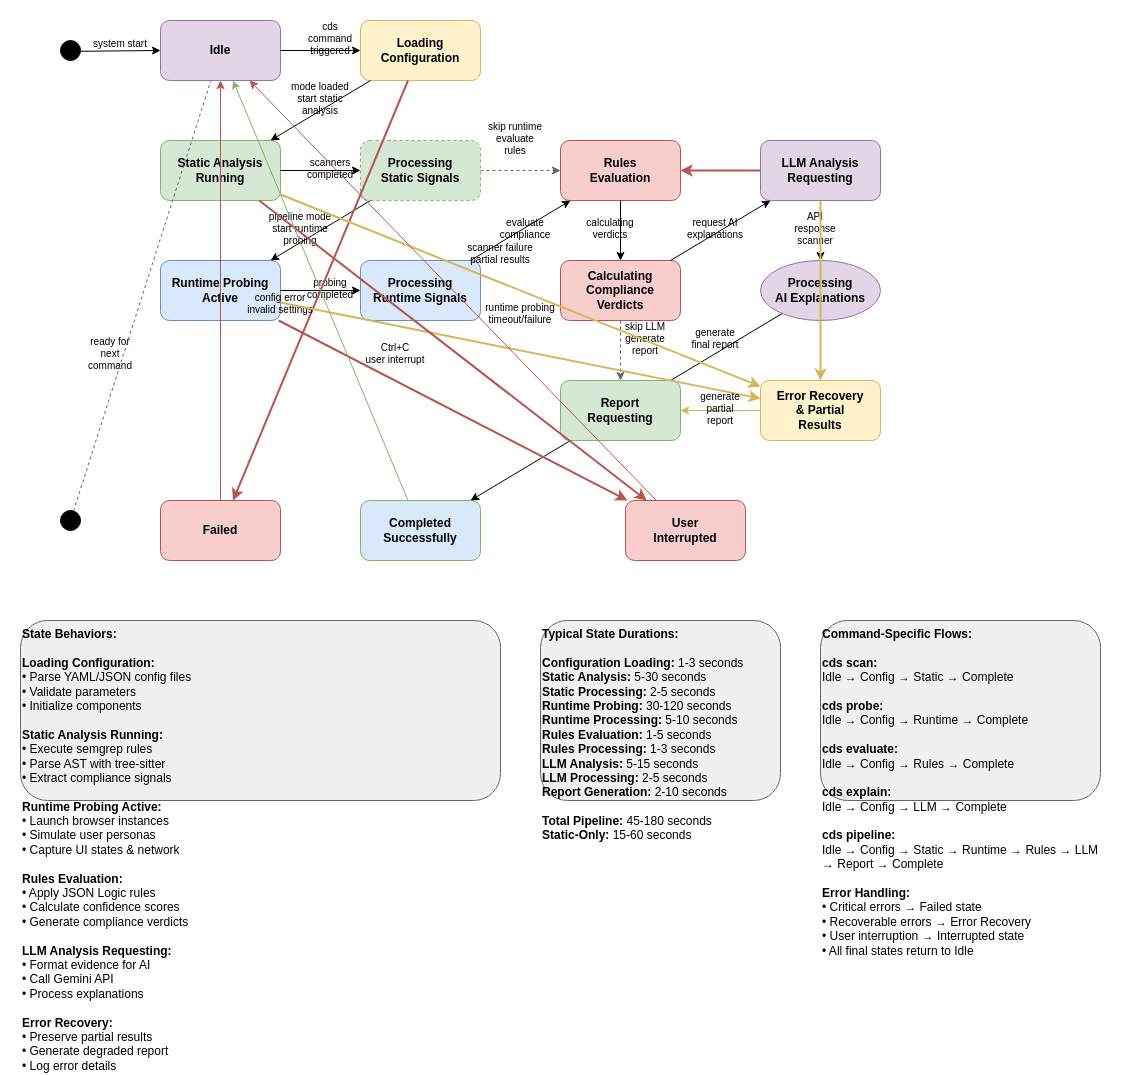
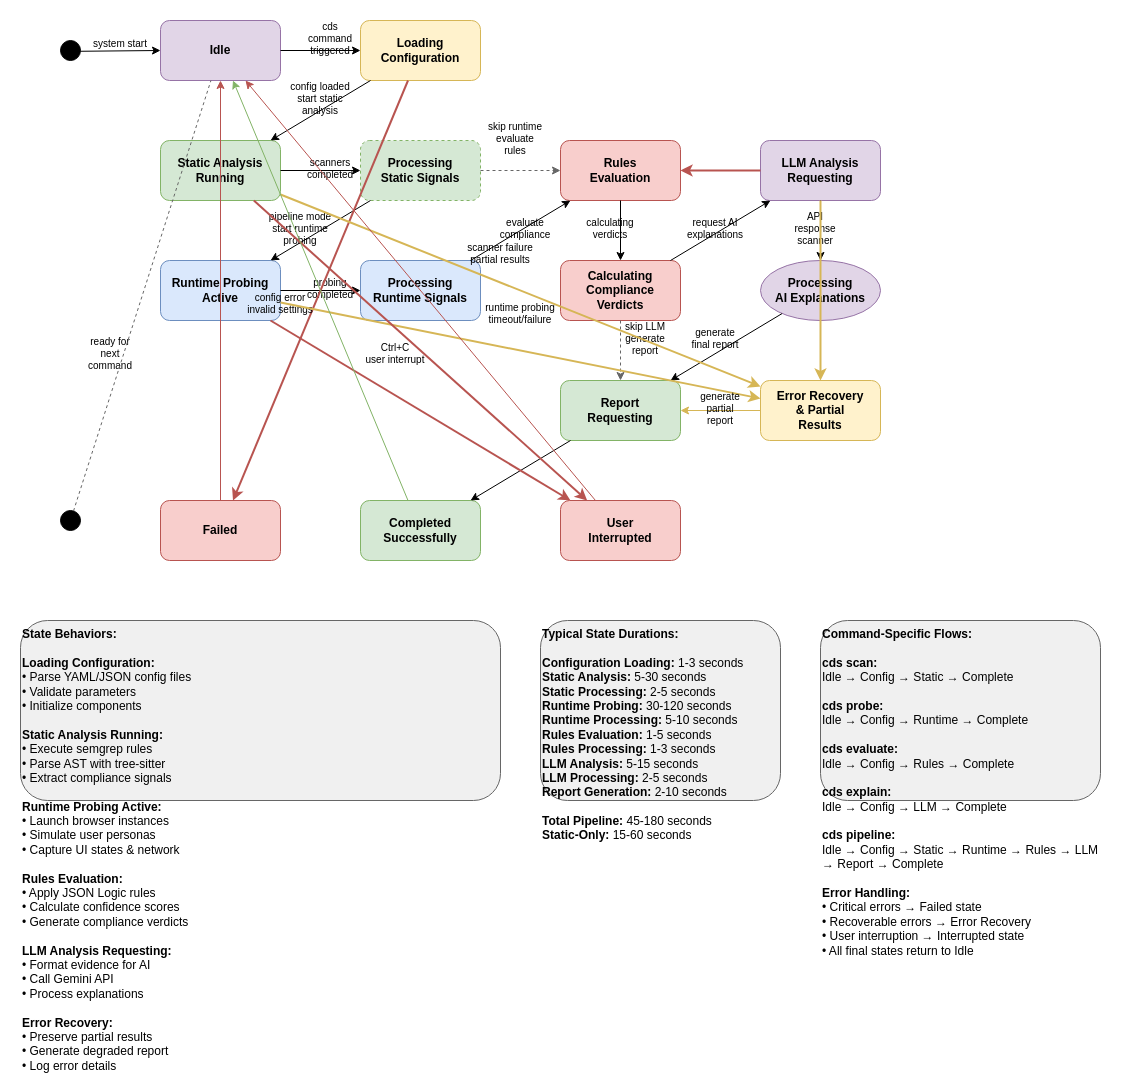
(321, 99) -> (321, 99)
(676, 377) -> (678, 376)
(421, 531) -> (421, 531)
(686, 531) -> (621, 531)
